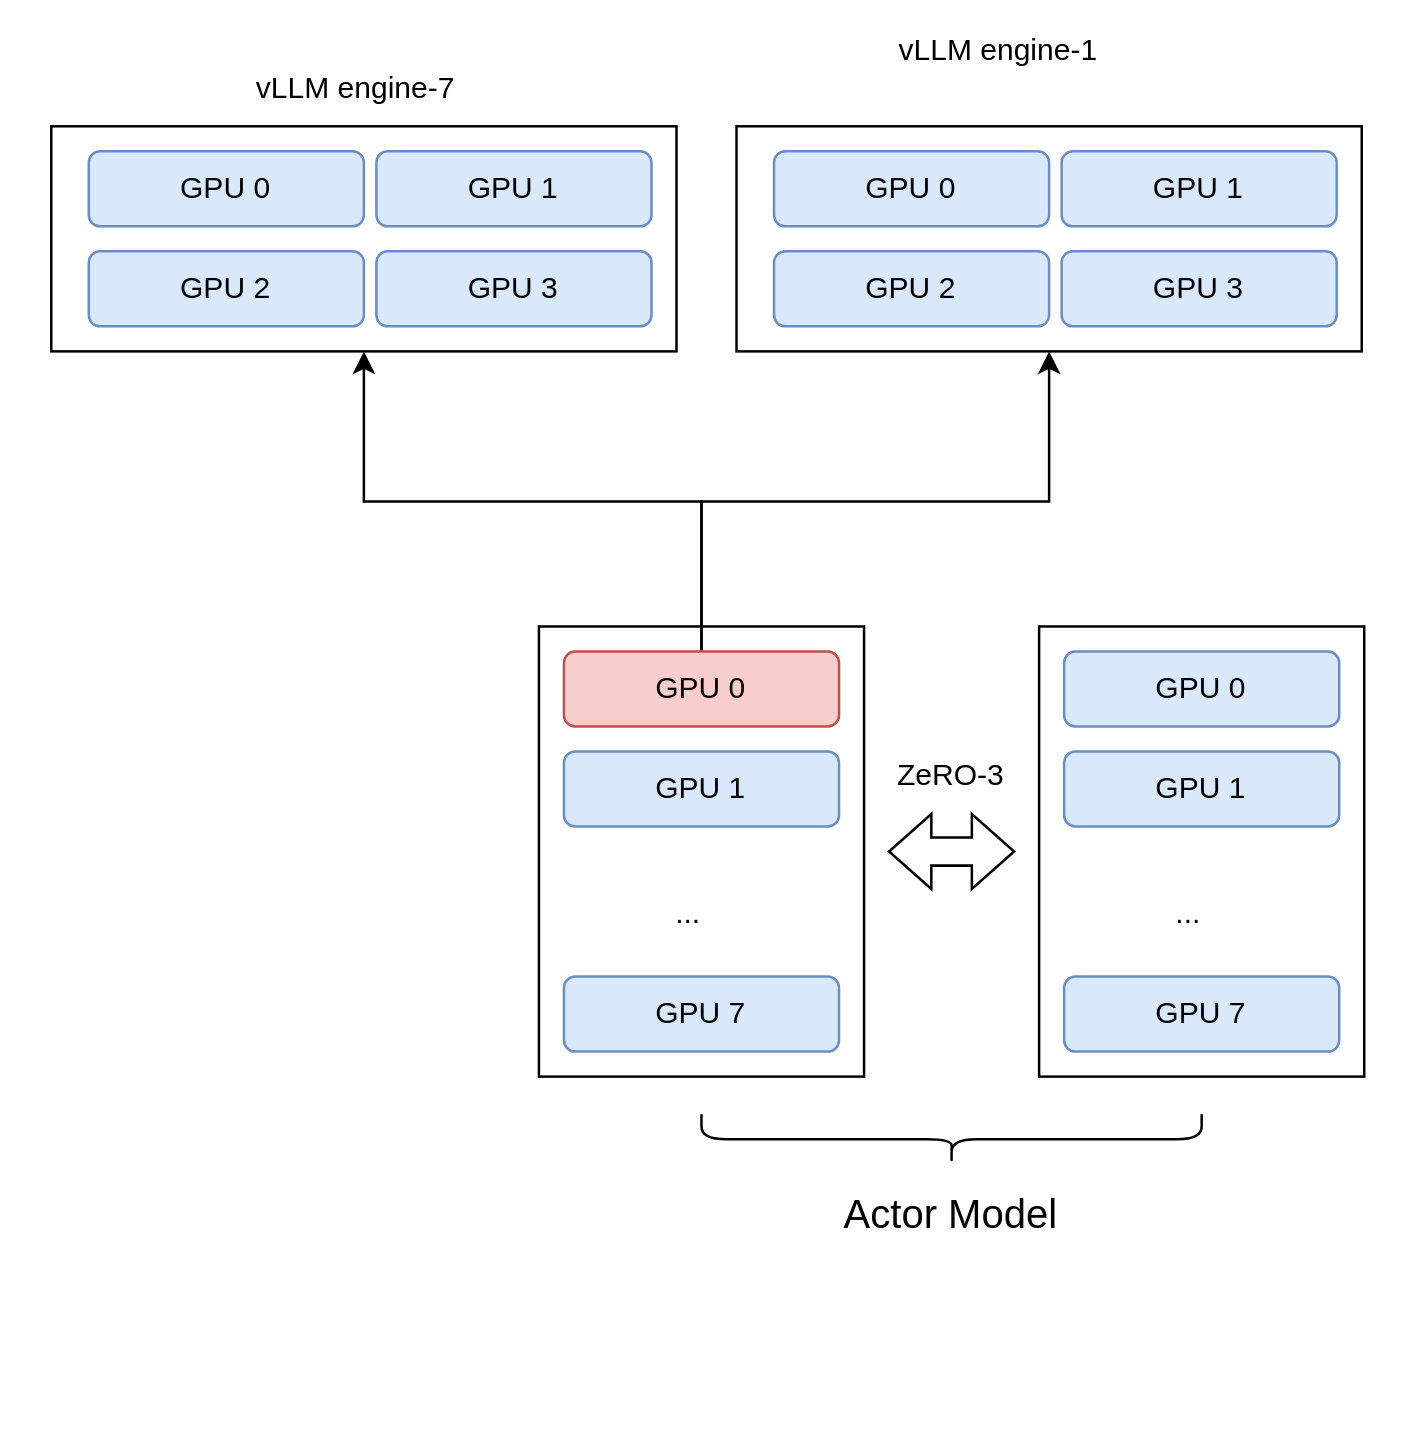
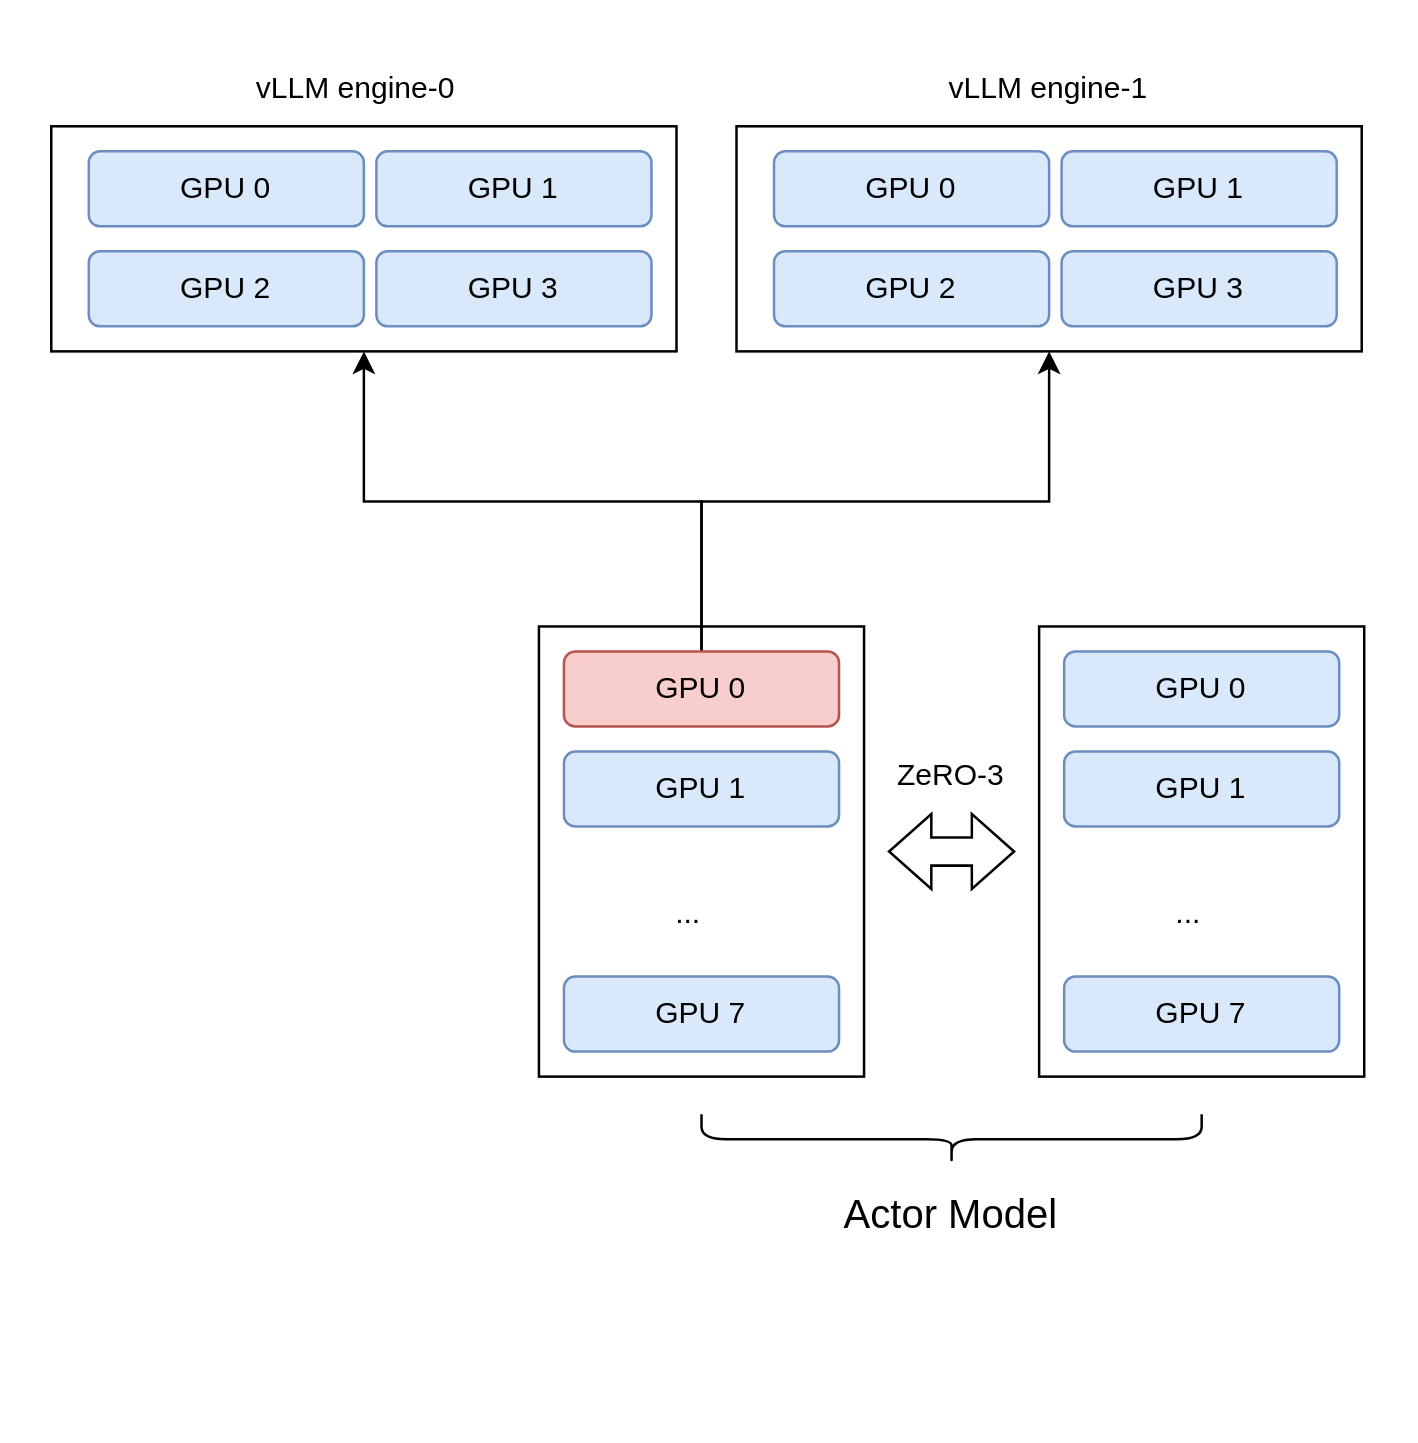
(999, 51) -> (1049, 89)
(356, 89) -> (356, 89)
